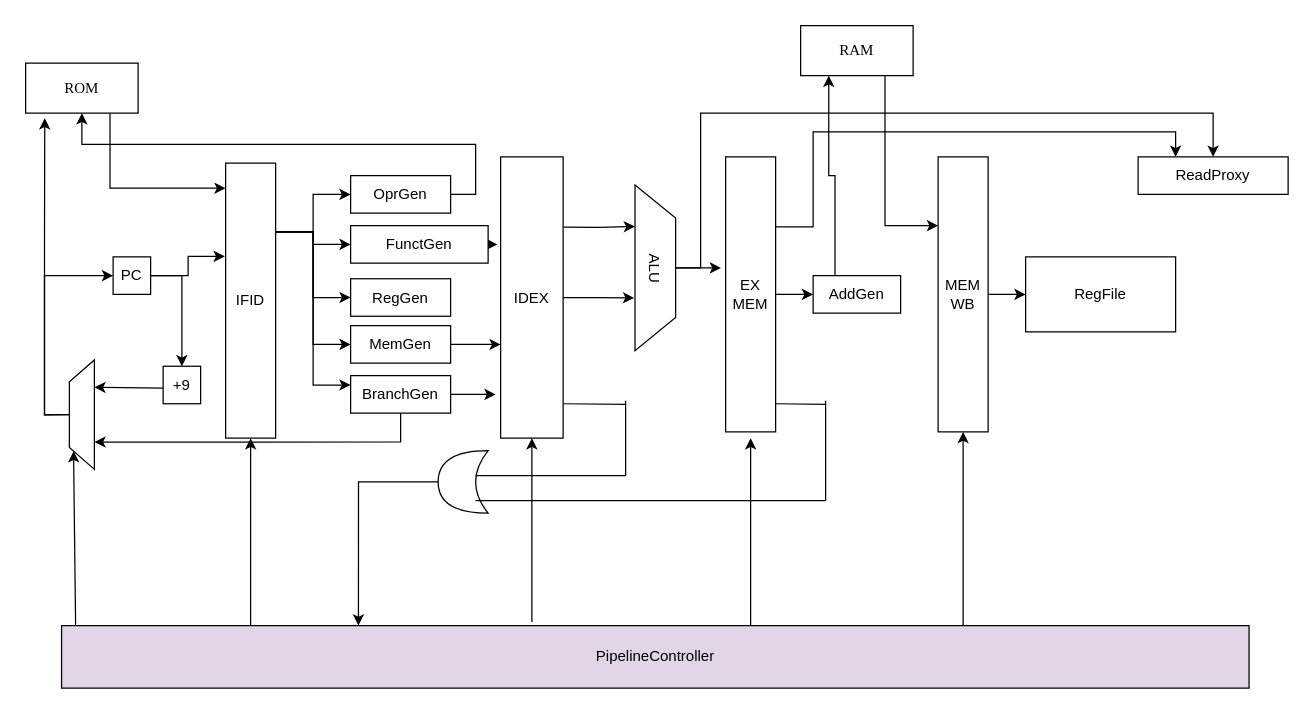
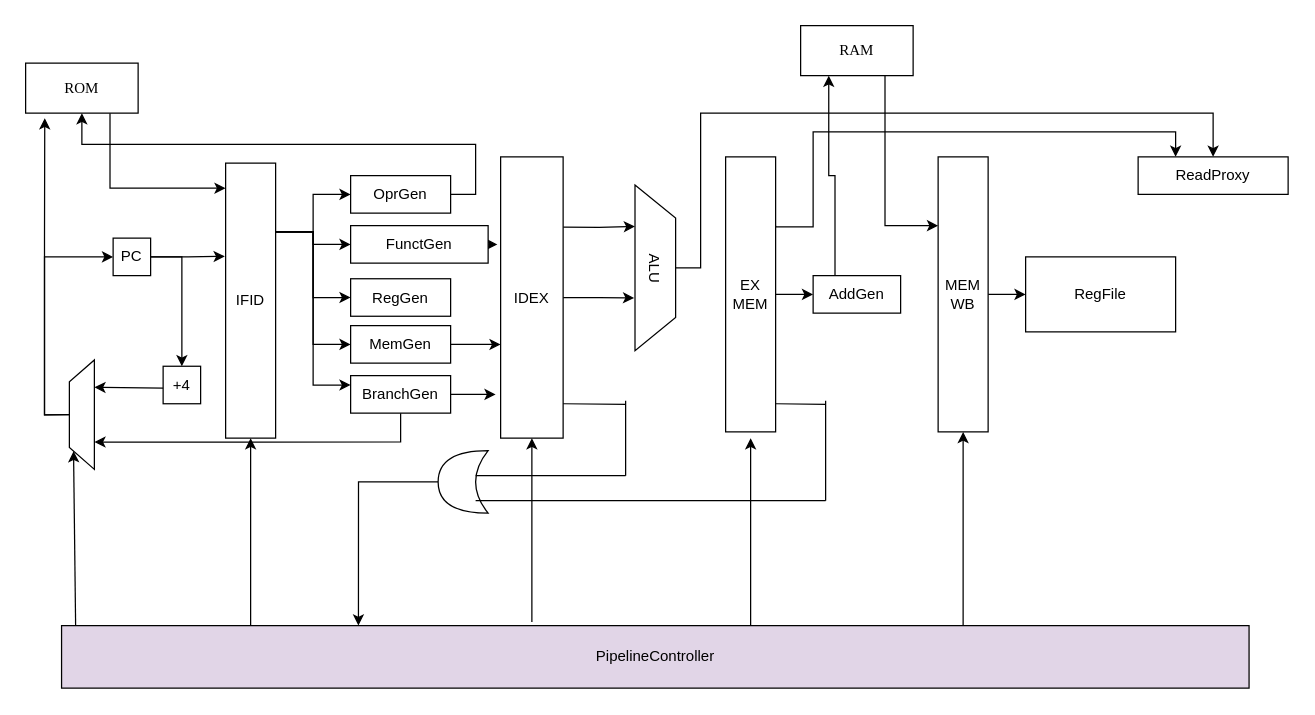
(707, 268) -> none
(132, 276) -> (132, 257)
(182, 386) -> (182, 386)
